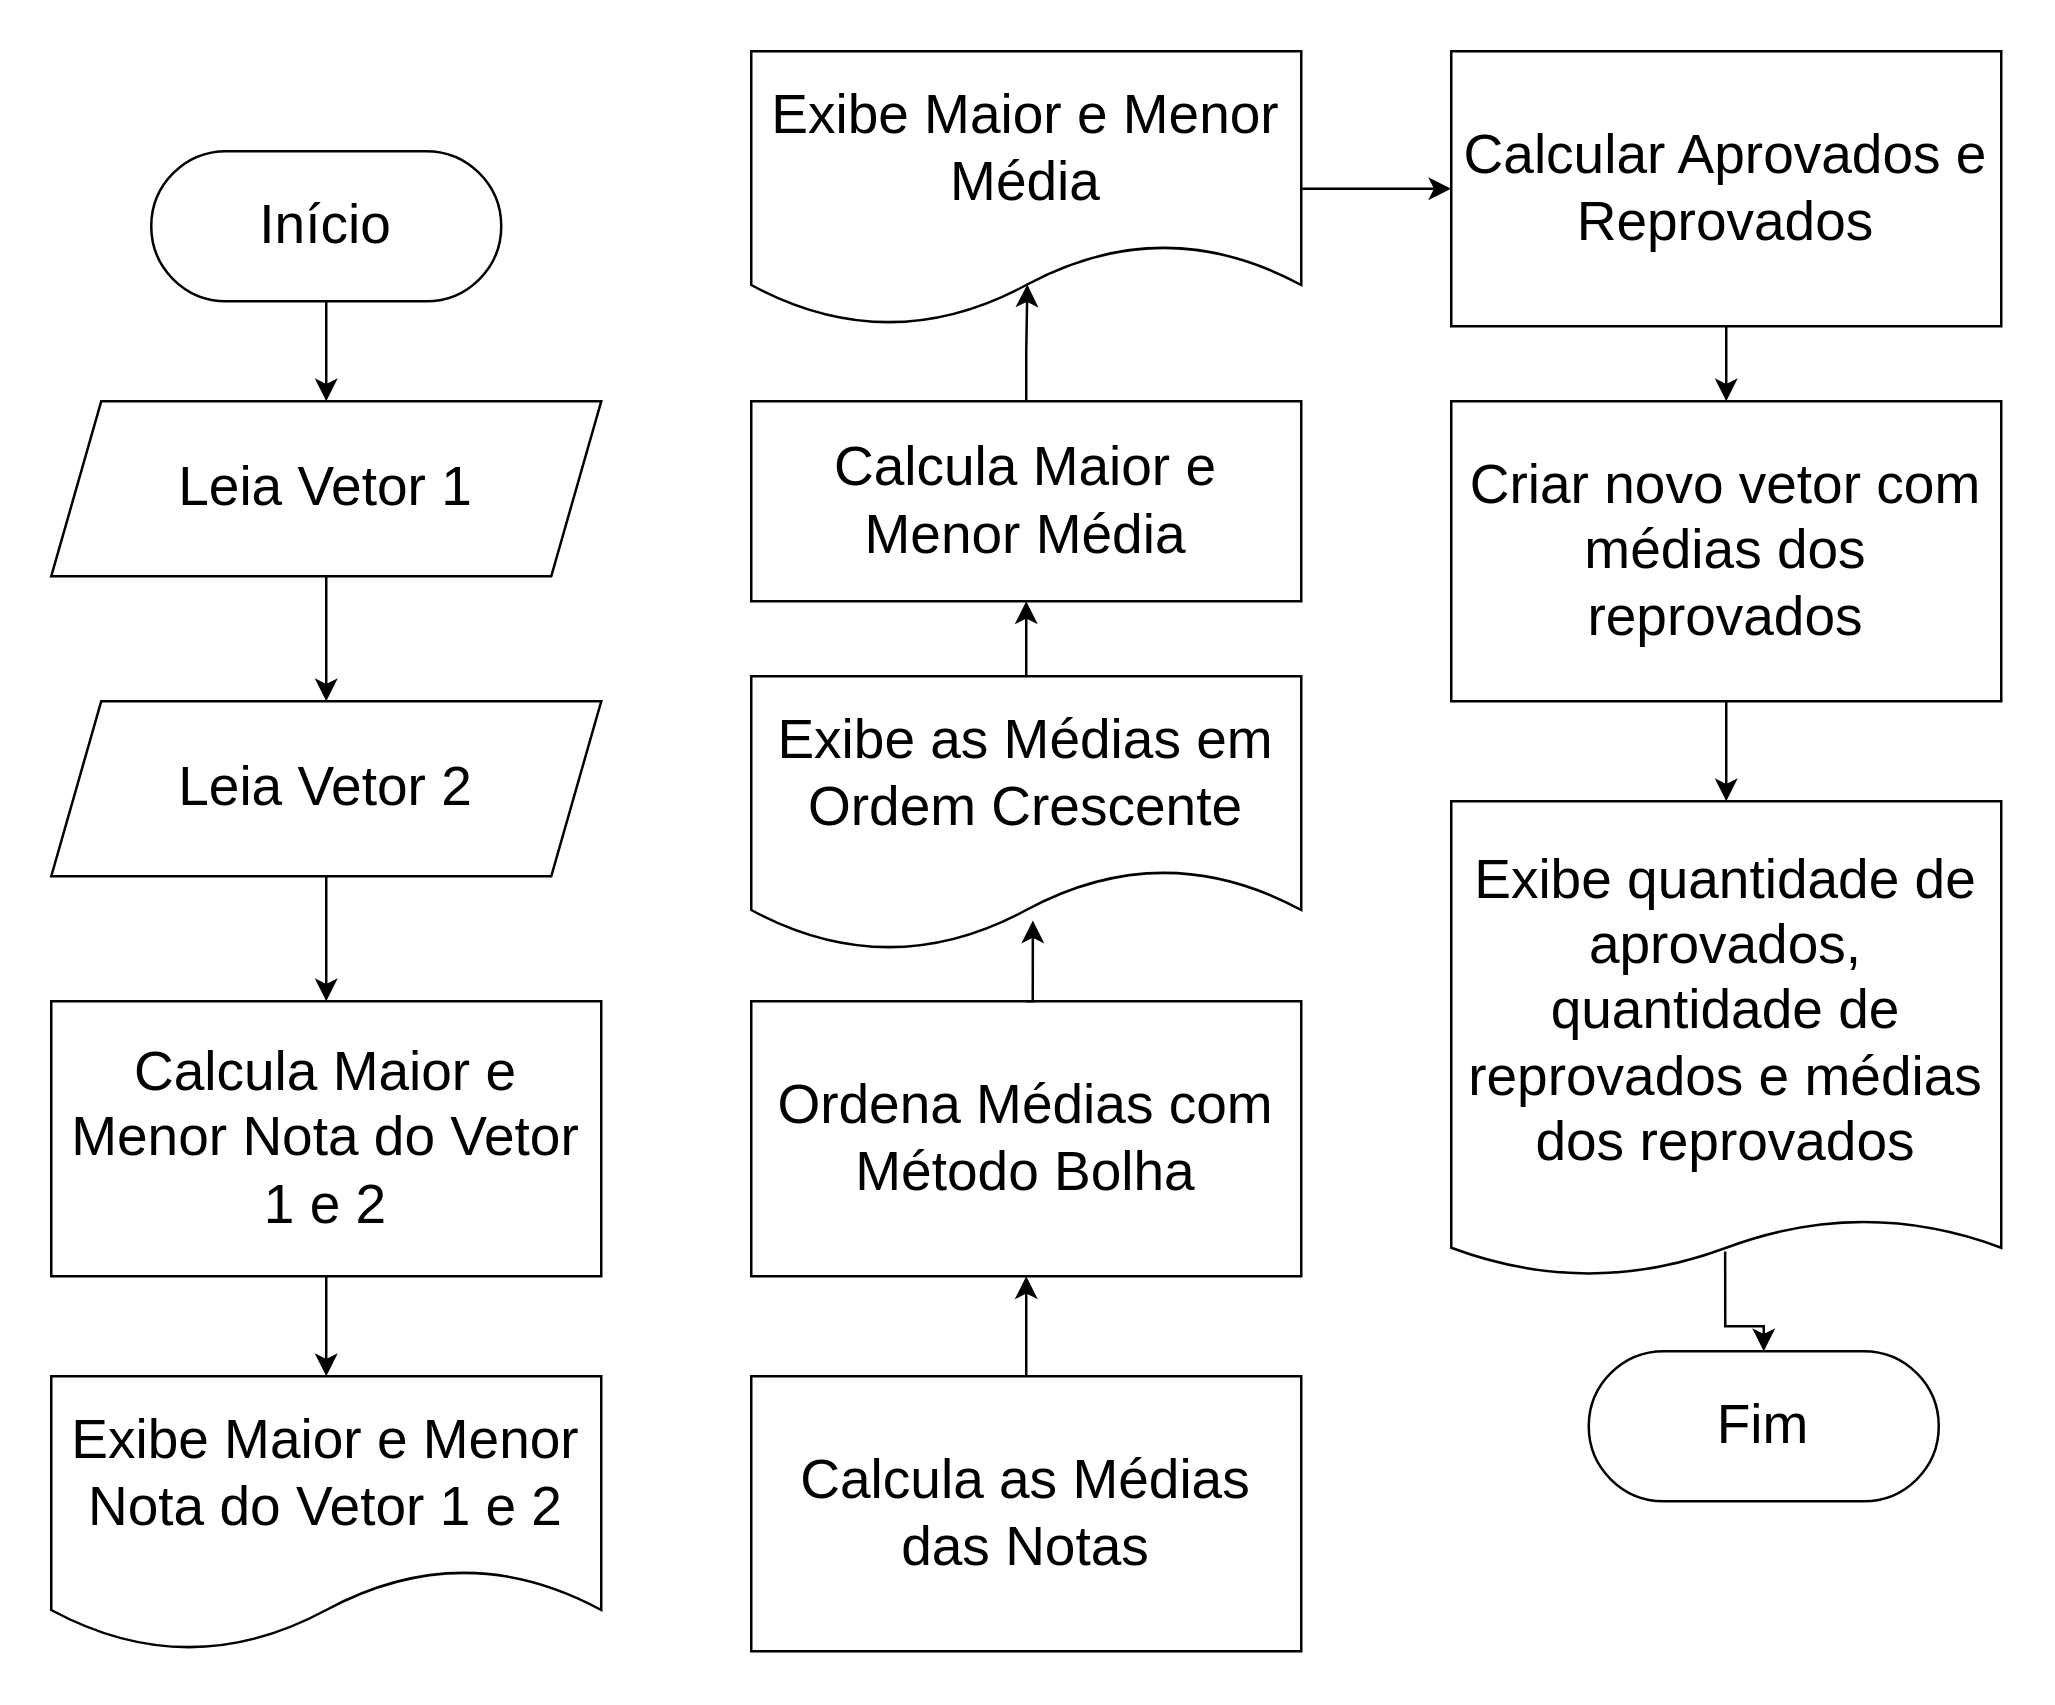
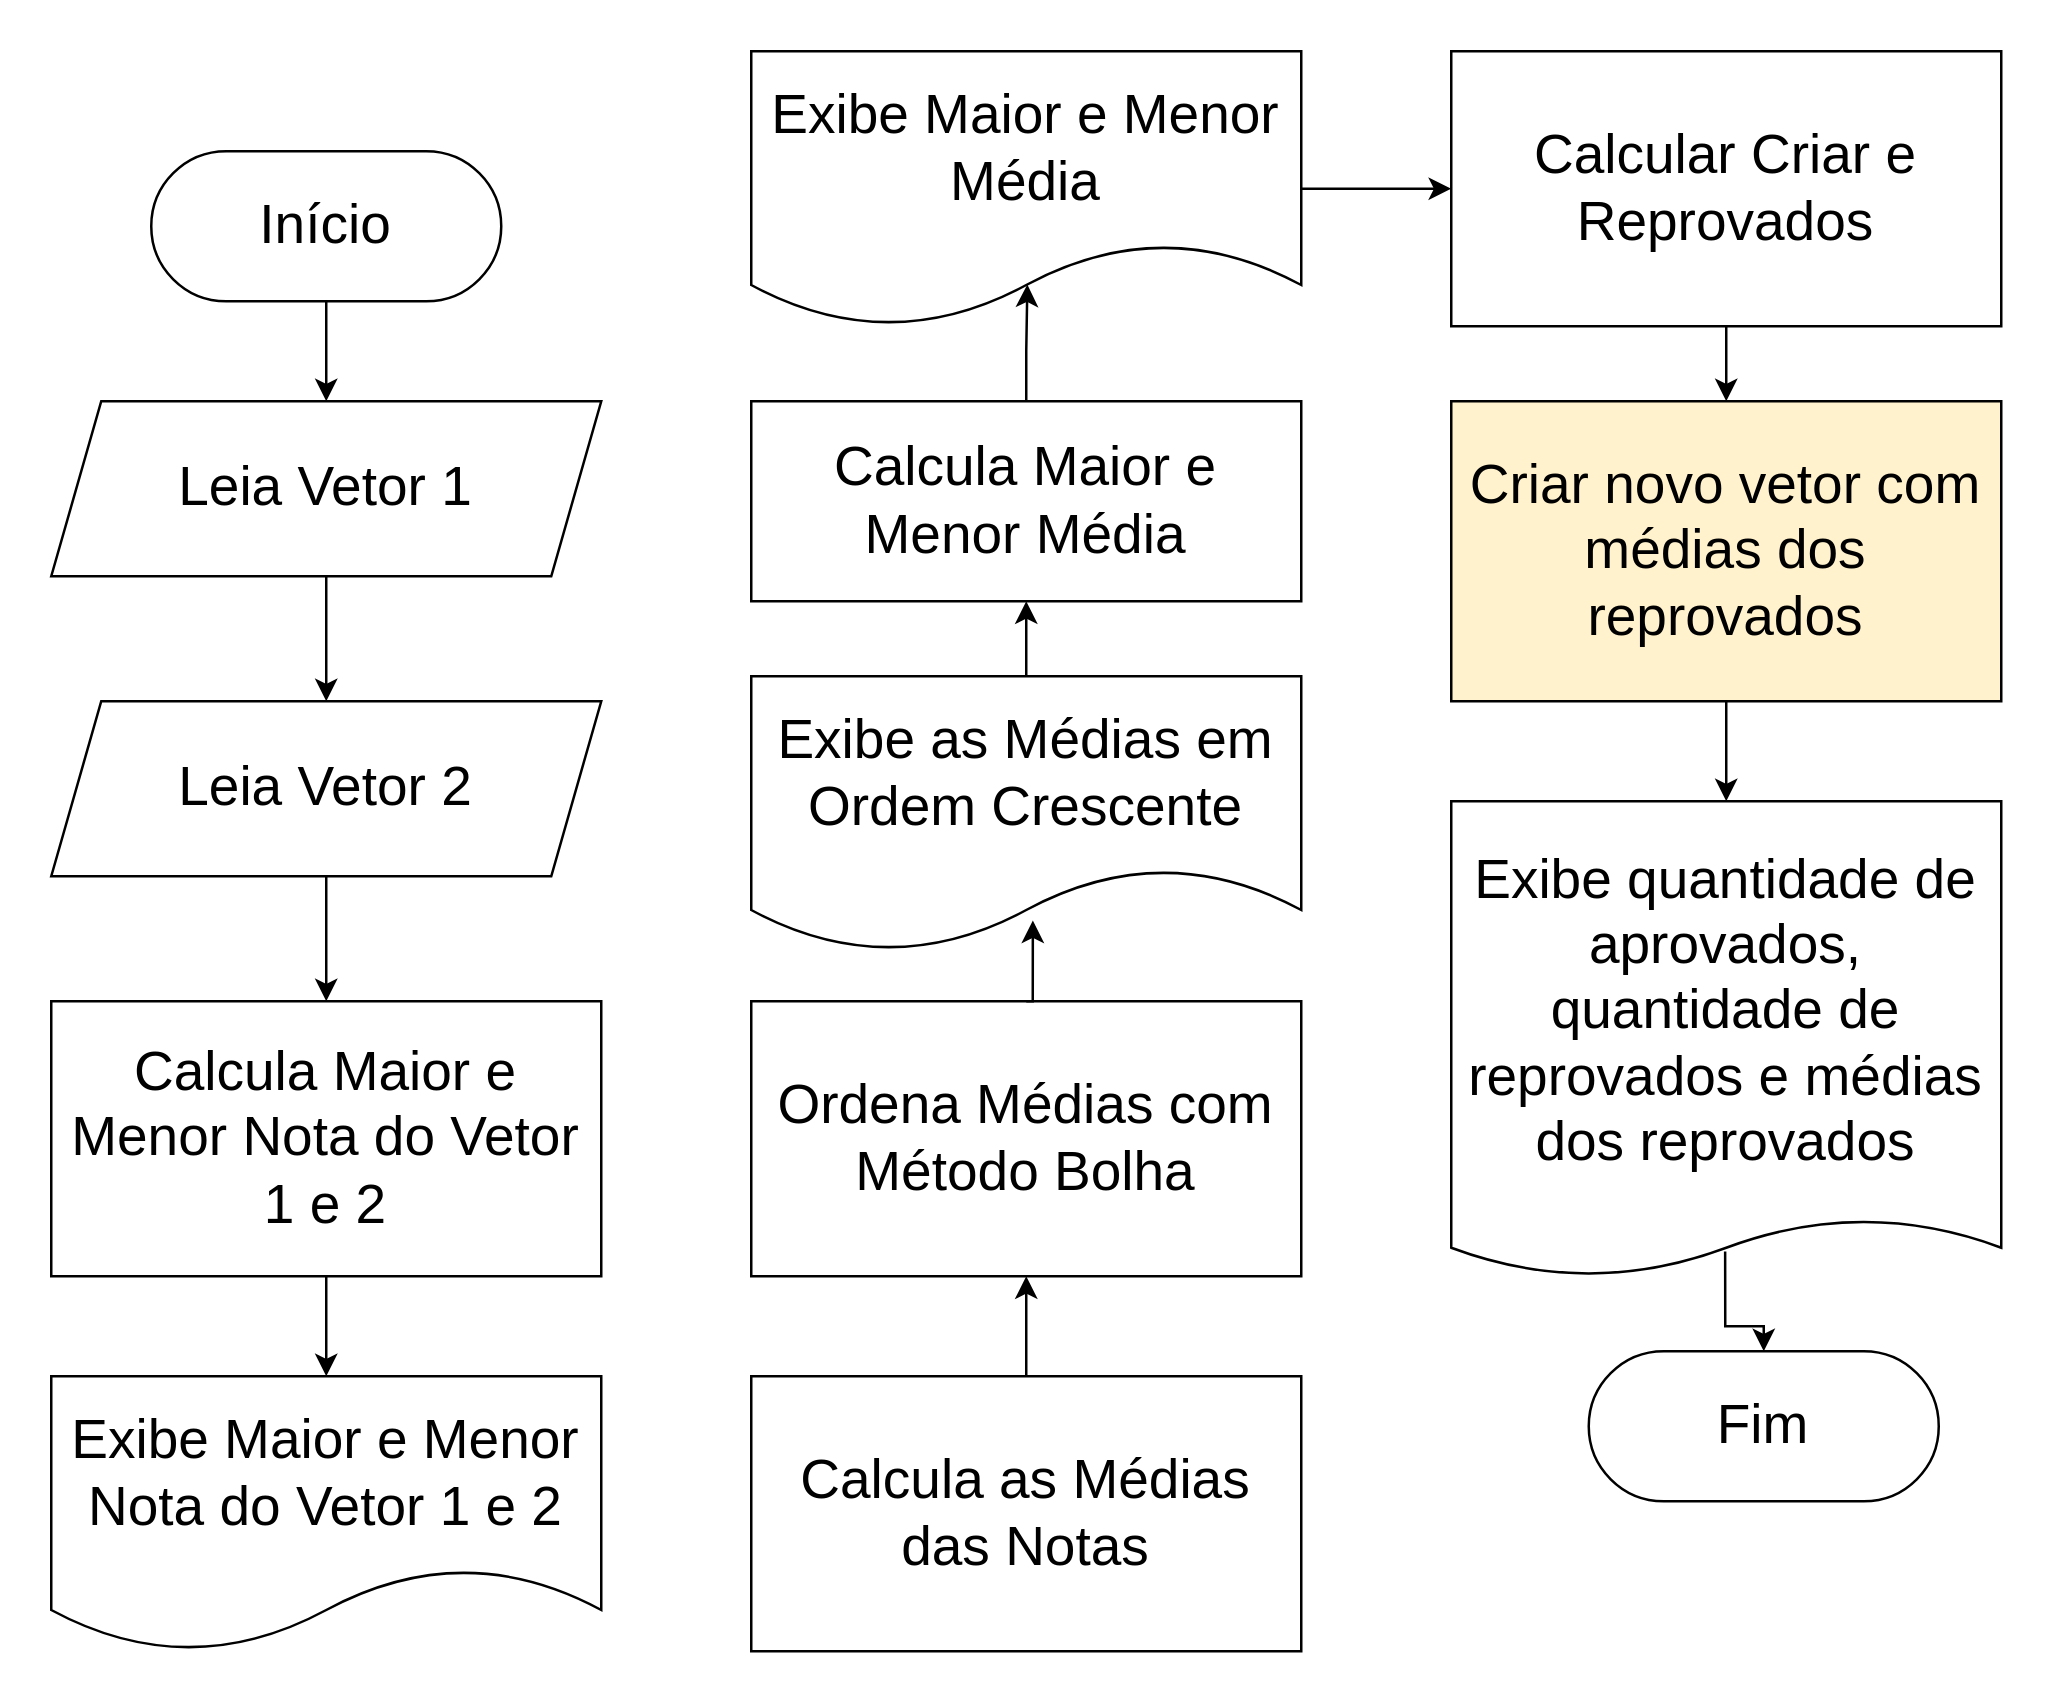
(1726, 189) -> (1726, 189)
(1726, 551) -> (1726, 551)
